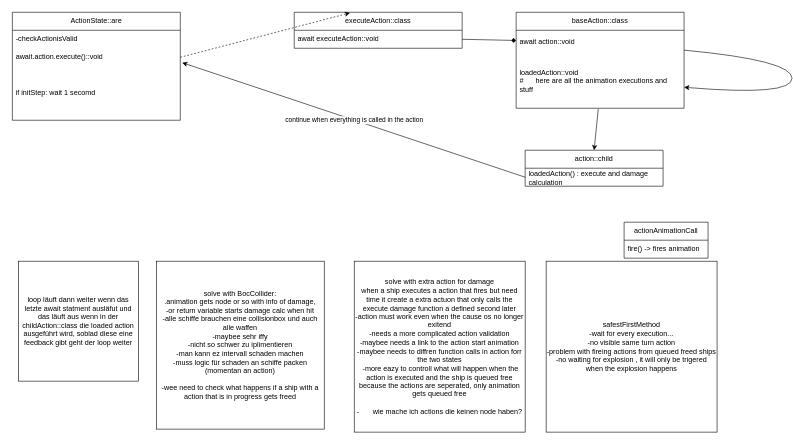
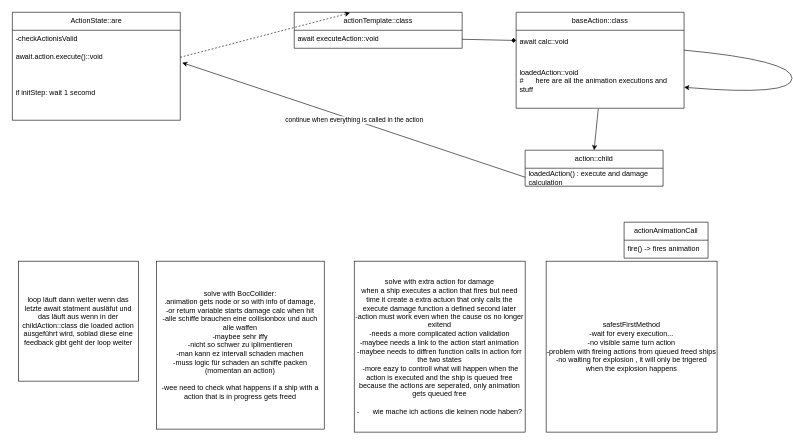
(378, 21) -> (378, 21)
(551, 42) -> (547, 42)
